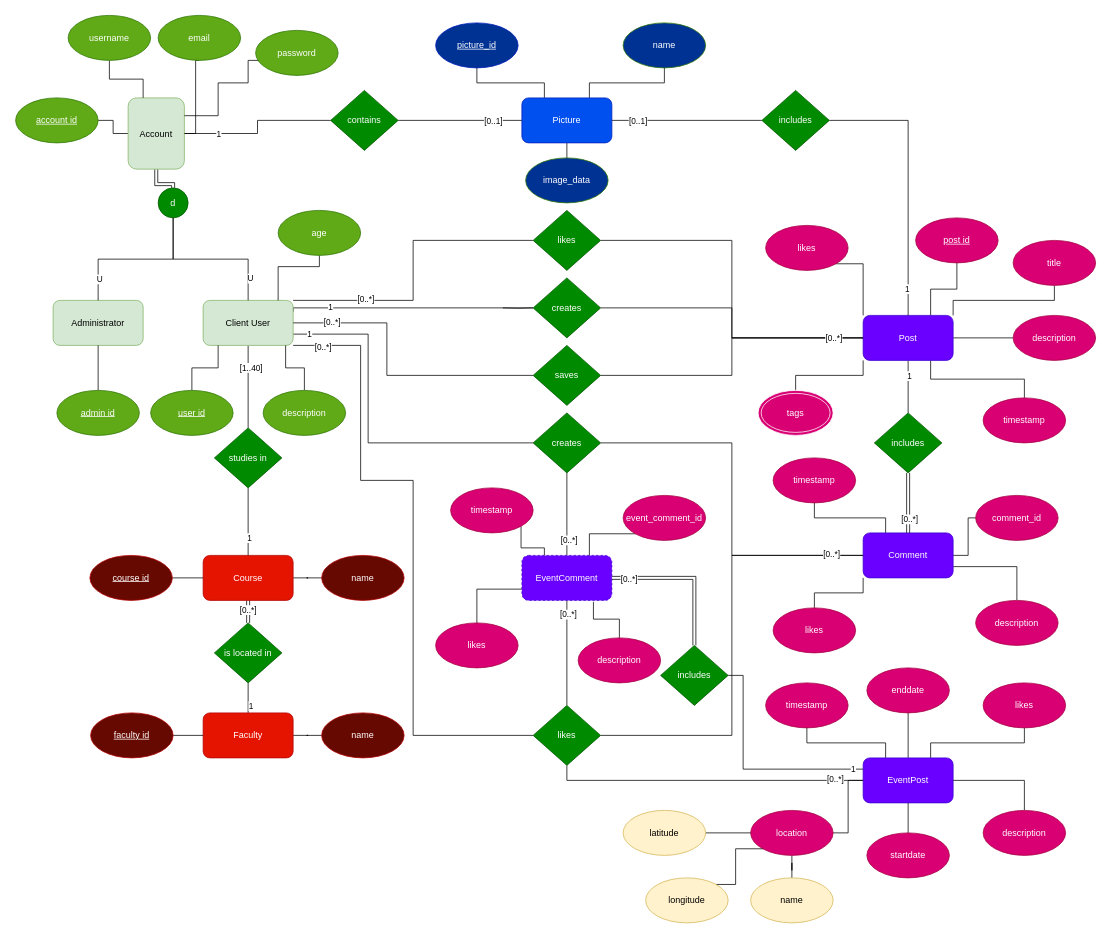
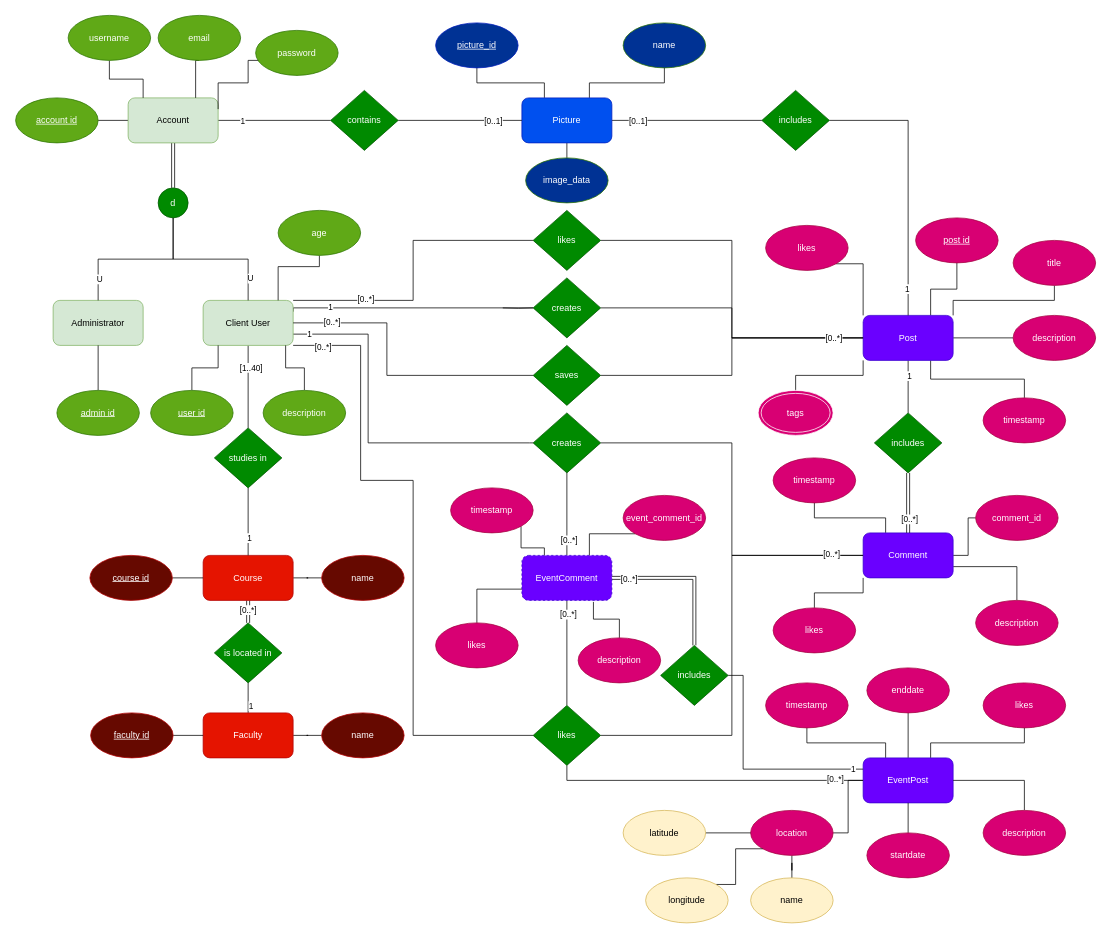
(156, 134) -> (173, 120)
